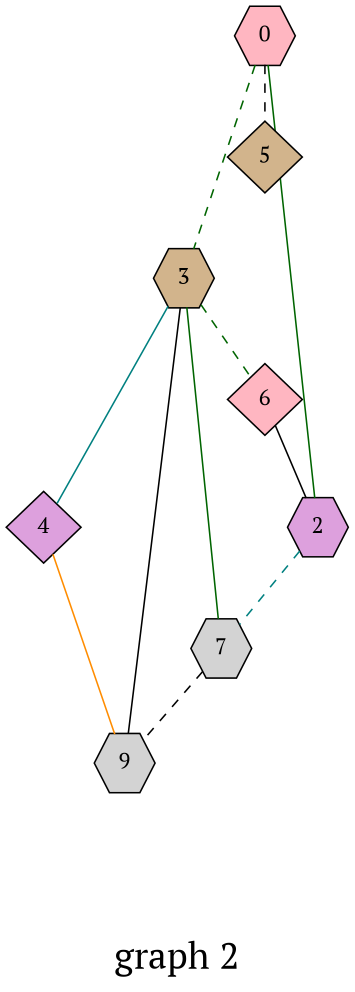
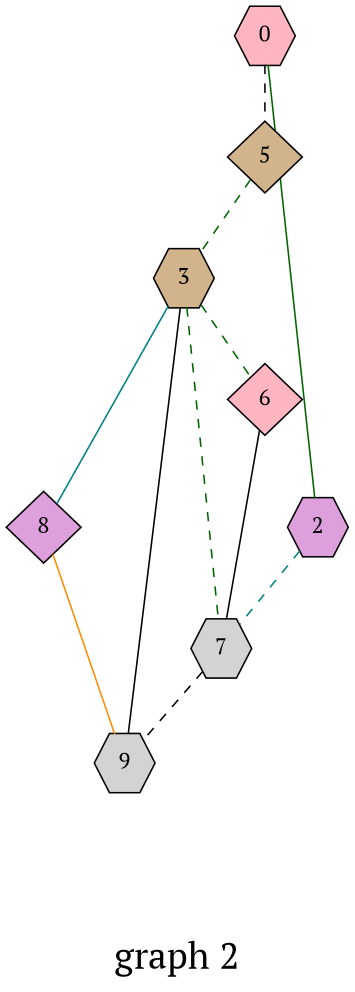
(224, 157) -> (226, 216)
(291, 462) -> (243, 525)
(203, 463) -> (203, 463)
(44, 527) -> (44, 527)
